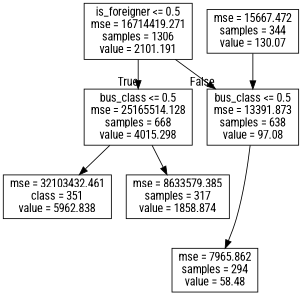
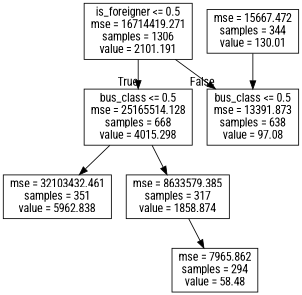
(253, 31) -> (253, 31)
(242, 194) -> (194, 230)
(57, 197) -> (57, 197)
